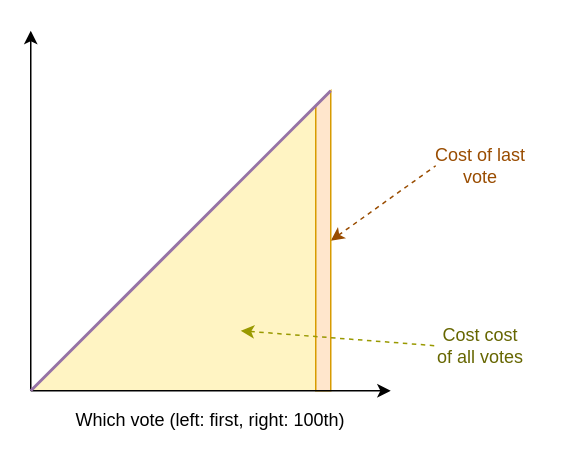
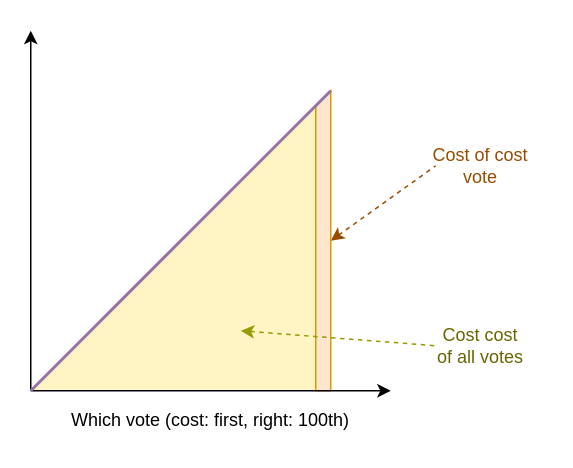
(481, 166) -> (481, 166)
(211, 421) -> (211, 421)
